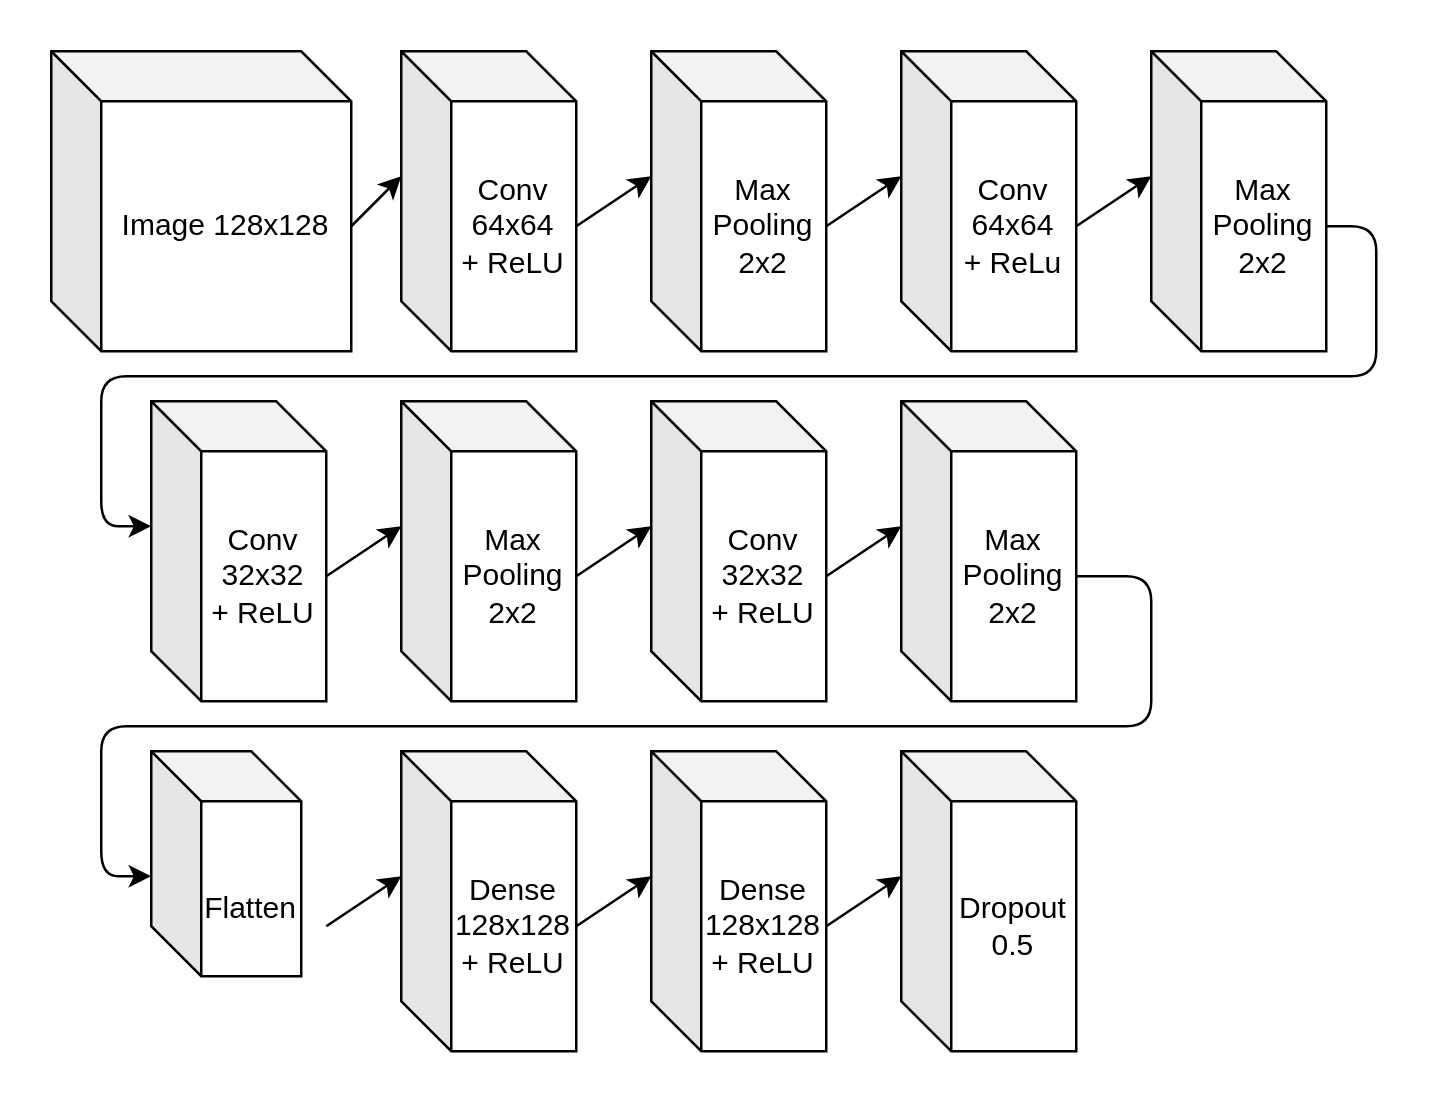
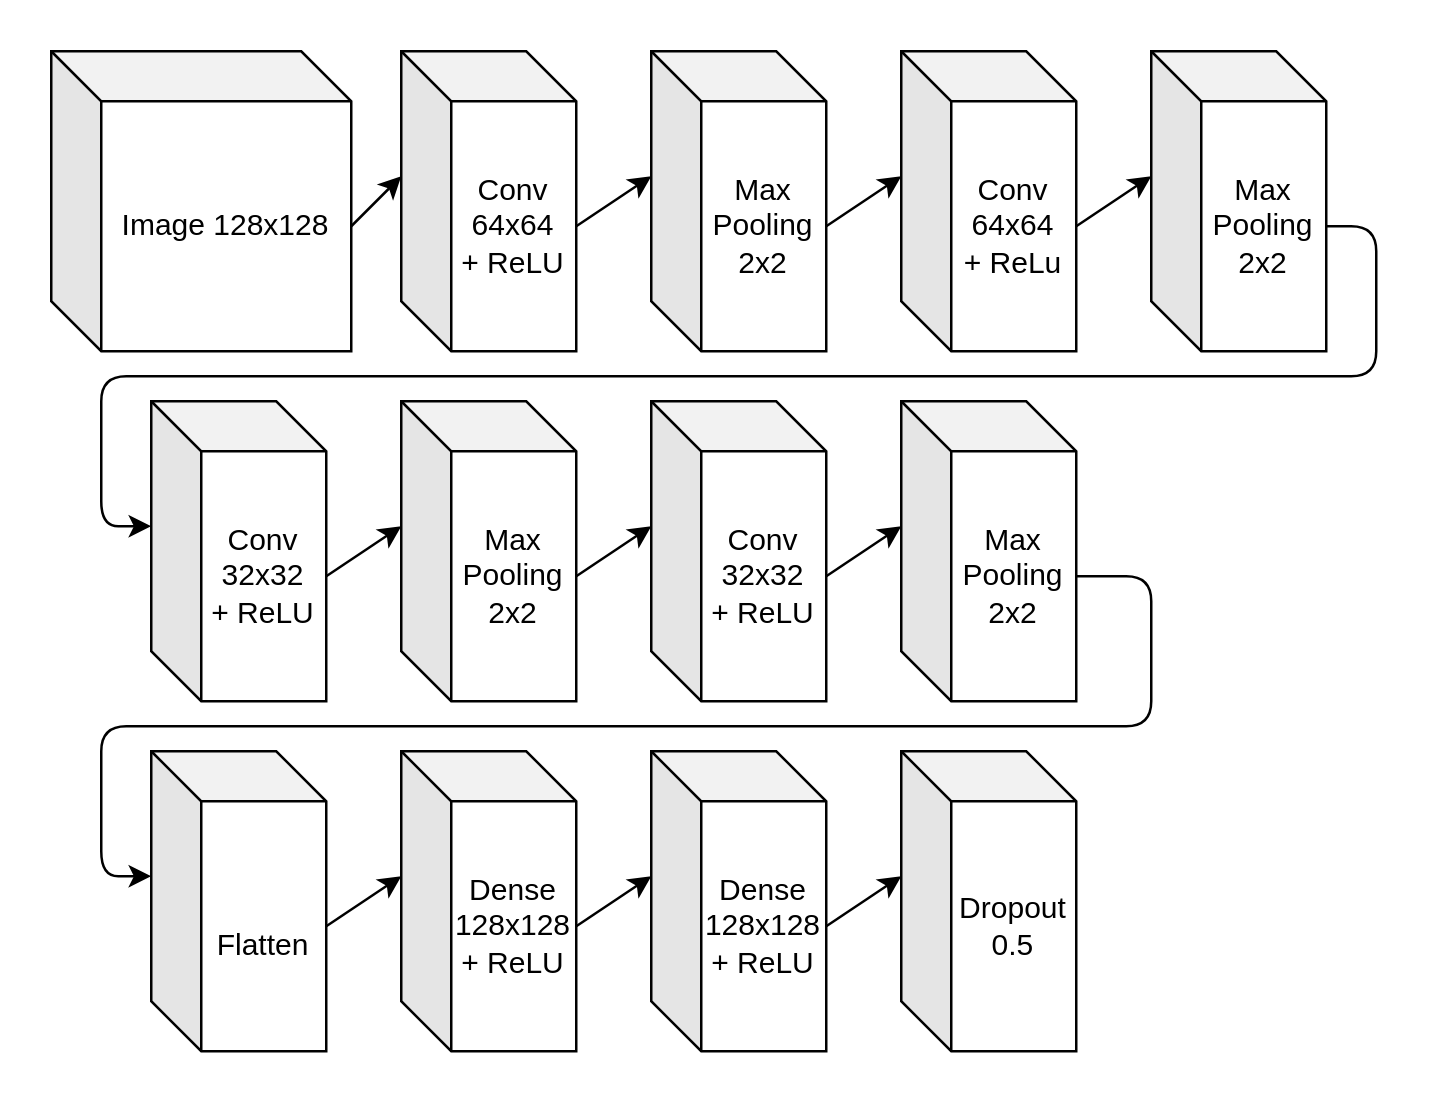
(226, 864) -> (239, 901)
